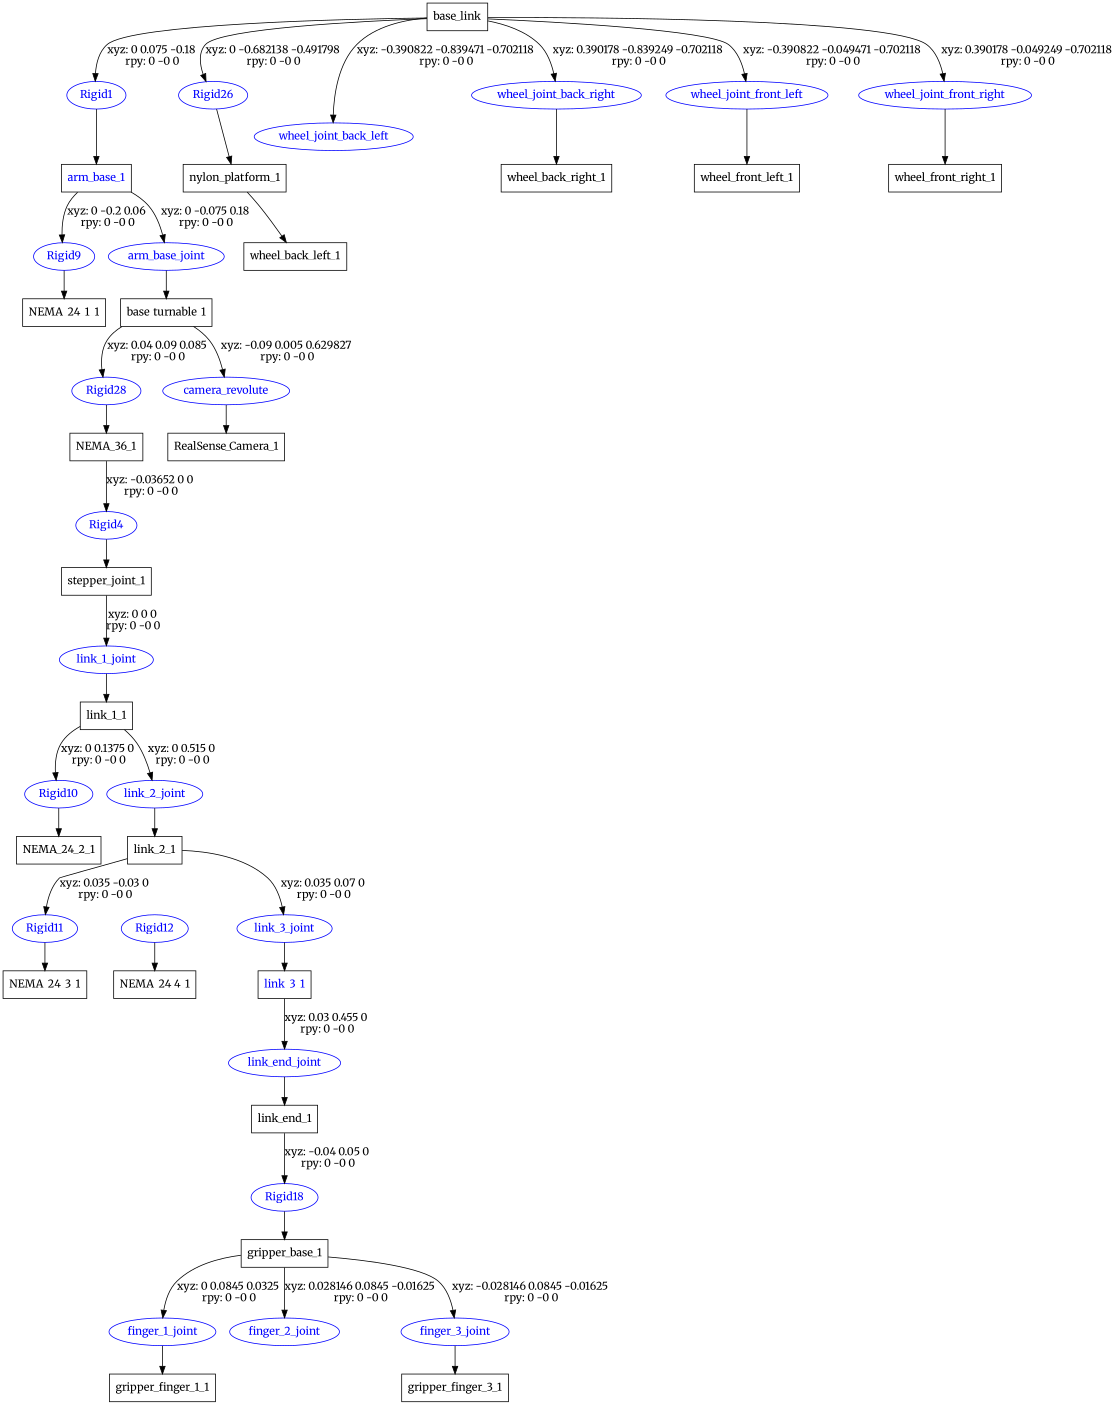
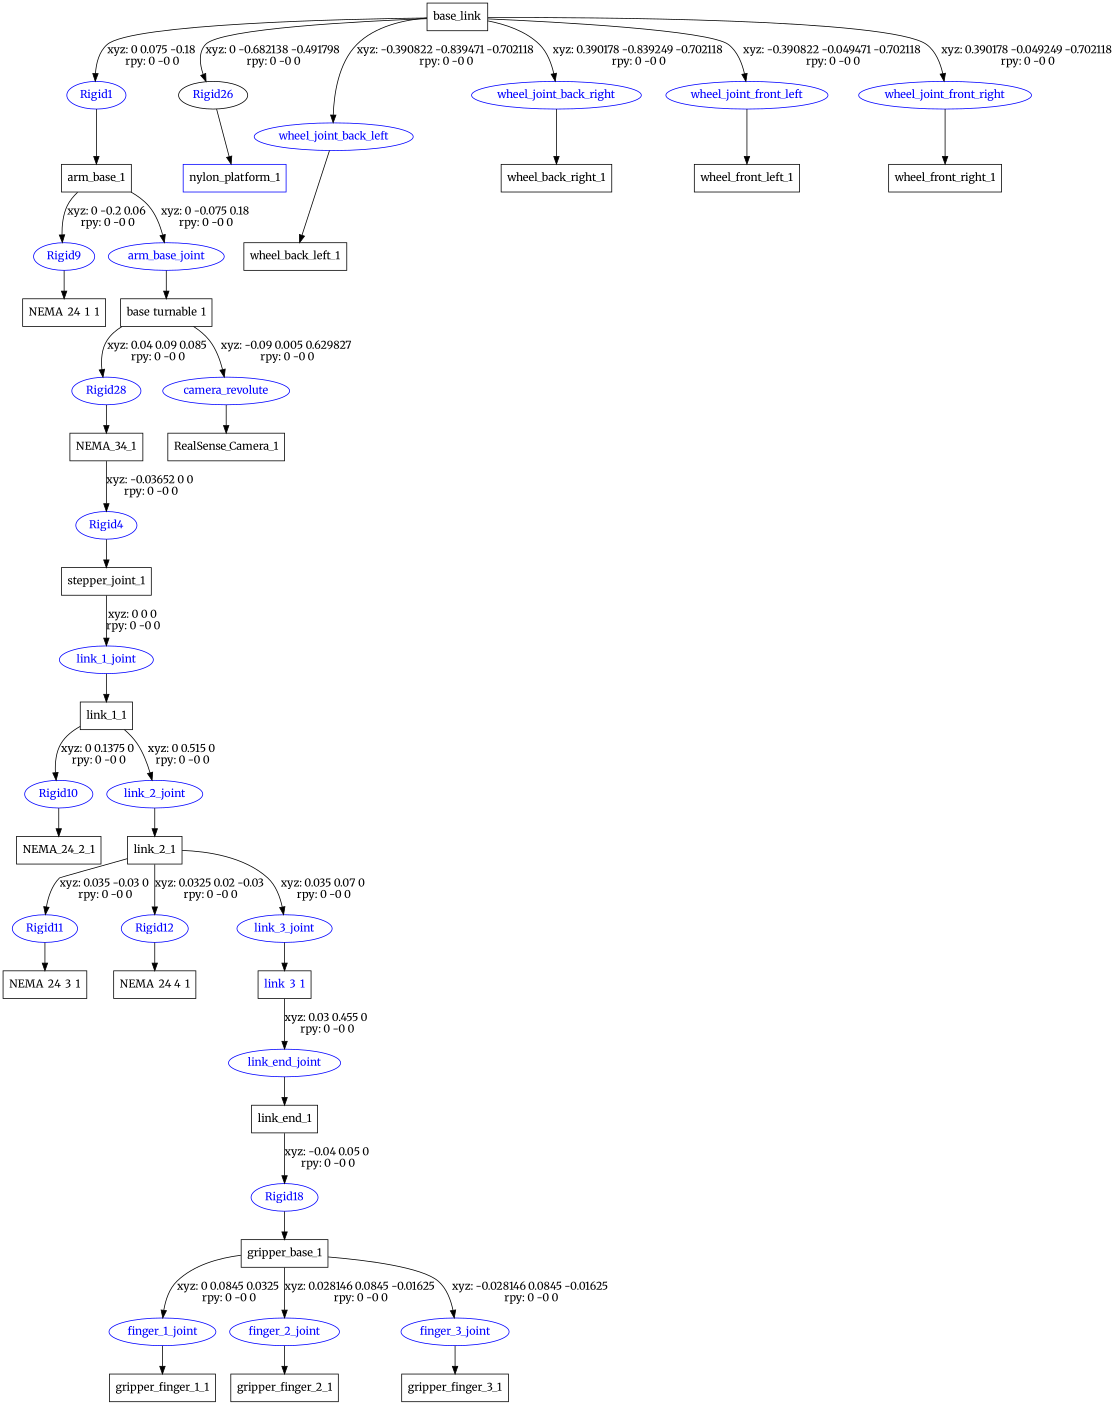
(213, 95) -> (213, 95)
(96, 178) -> (96, 178)
(235, 178) -> (235, 178)
(265, 214) -> (316, 193)
(106, 447) -> (106, 447)
none -> (155, 886)
none -> (285, 1388)
